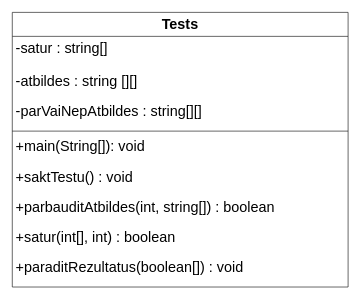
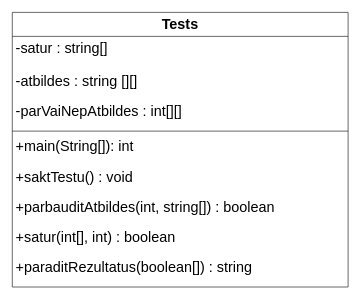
(72, 107) -> (66, 107)
(54, 142) -> (52, 142)
(82, 263) -> (86, 263)
